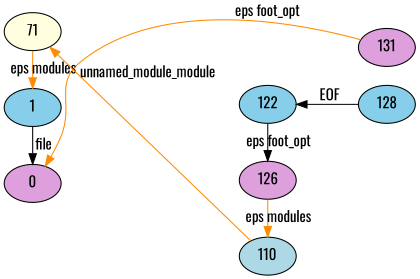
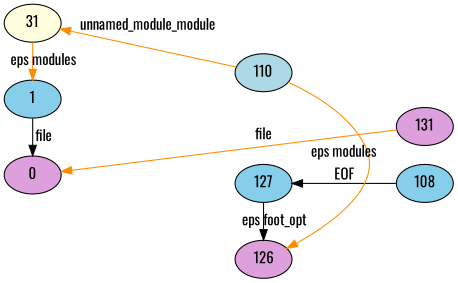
(268, 12) -> (264, 135)
(33, 32) -> (33, 23)
(268, 104) -> (264, 183)
(387, 104) -> (425, 183)
(268, 213) -> (369, 160)
